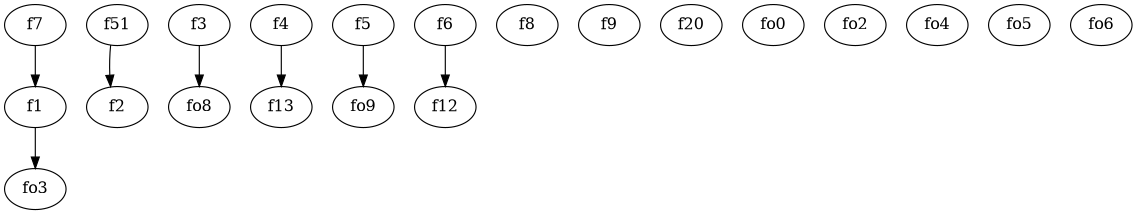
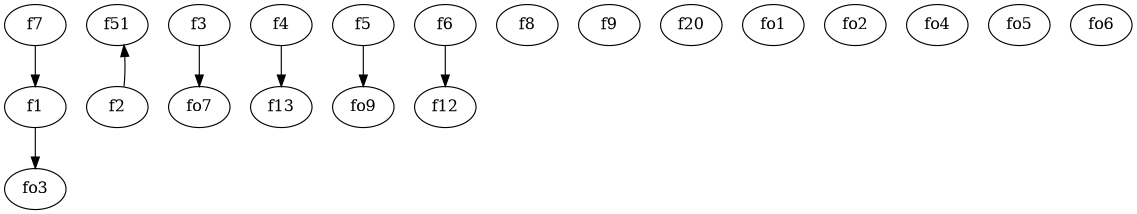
(773, 25) -> (773, 25)
(110, 60) -> (125, 72)
(199, 107) -> (199, 107)
